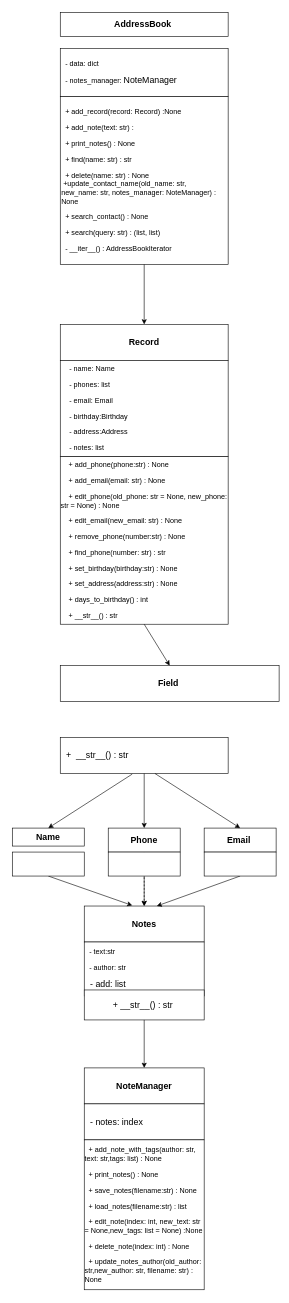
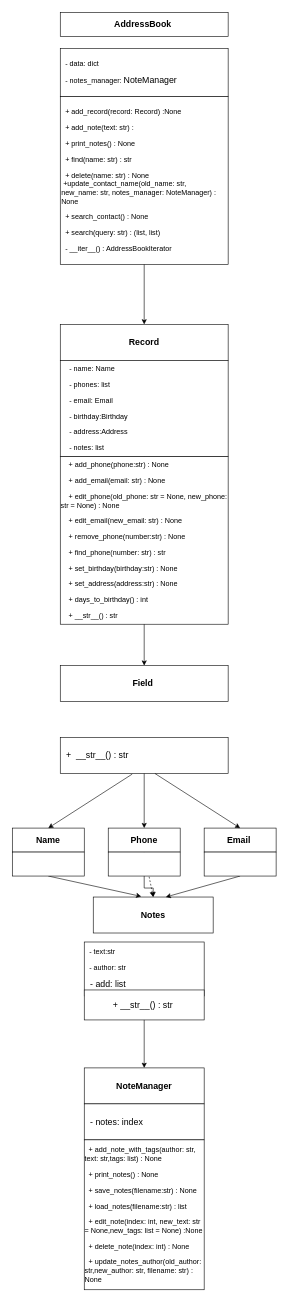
(170, 684) -> (144, 684)
(48, 837) -> (48, 840)
(144, 924) -> (153, 915)
